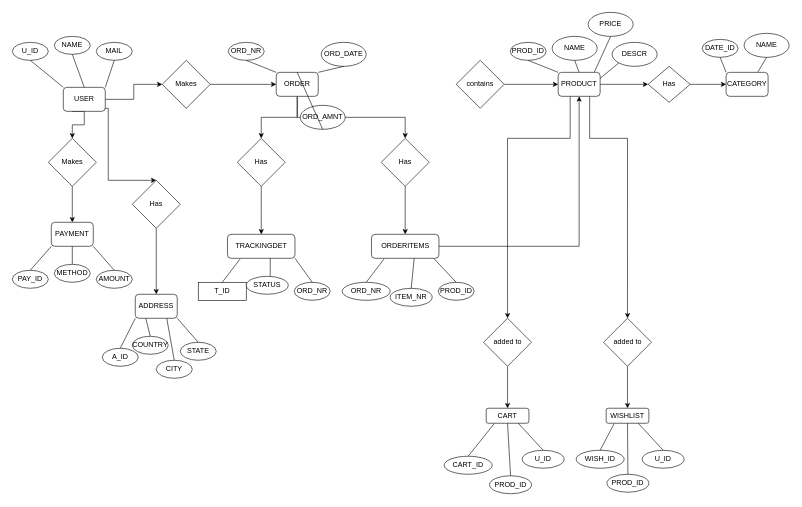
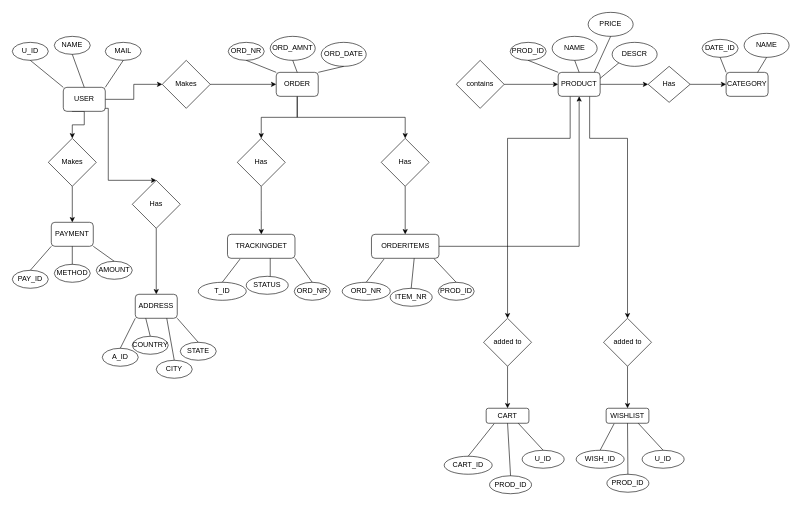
(114, 51) -> (123, 51)
(323, 117) -> (293, 48)
(114, 279) -> (114, 270)
(222, 291) -> (222, 291)
